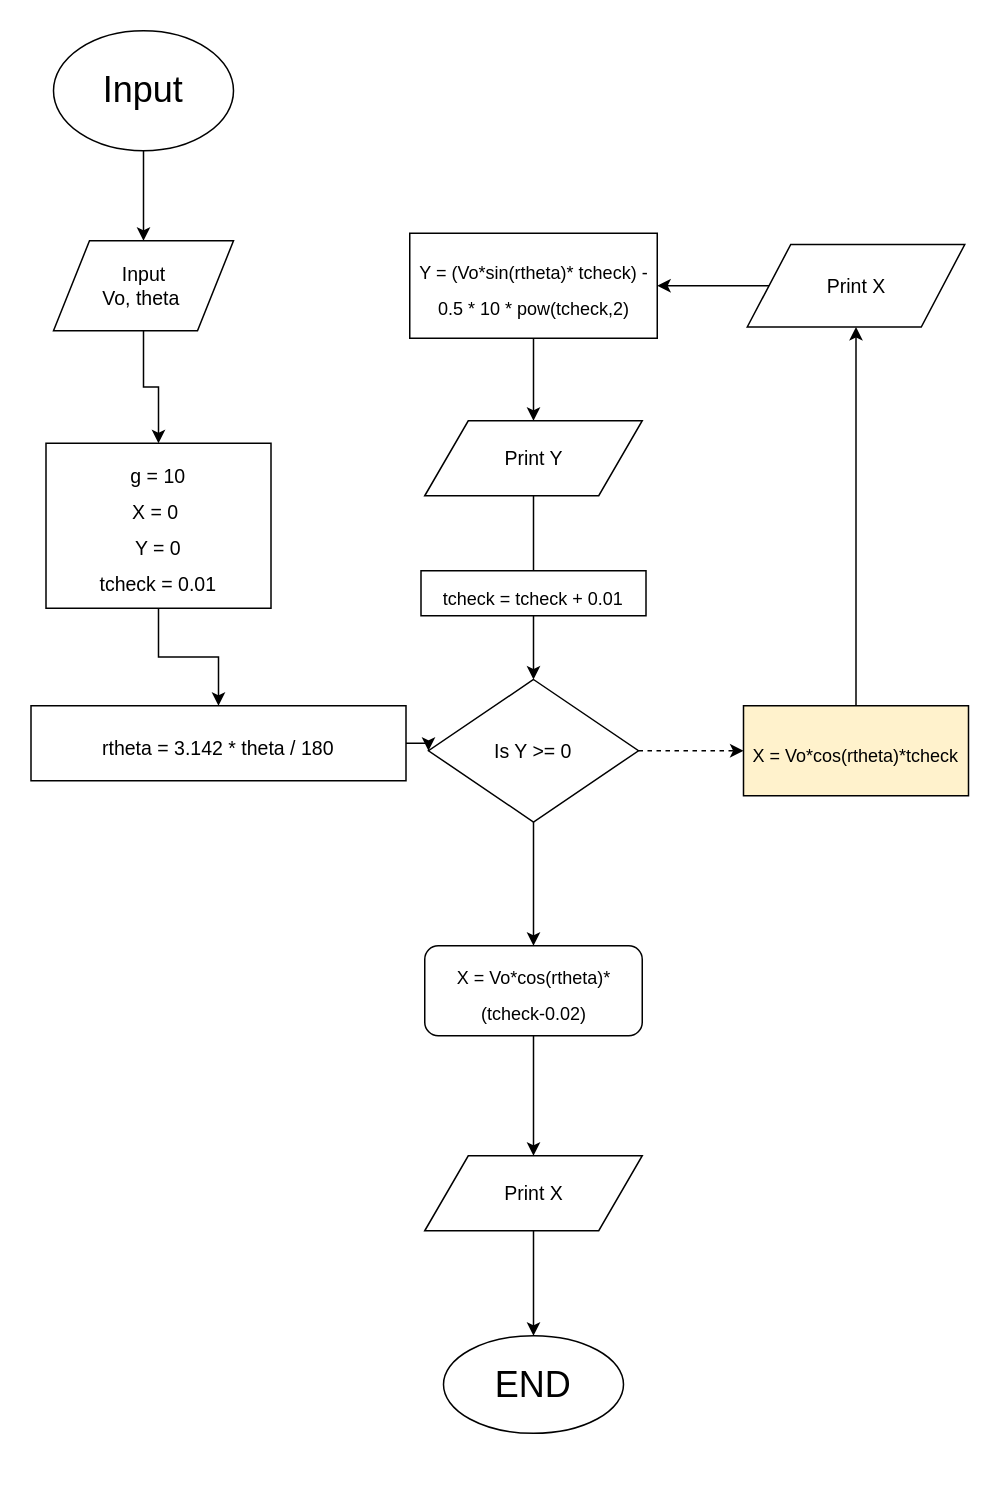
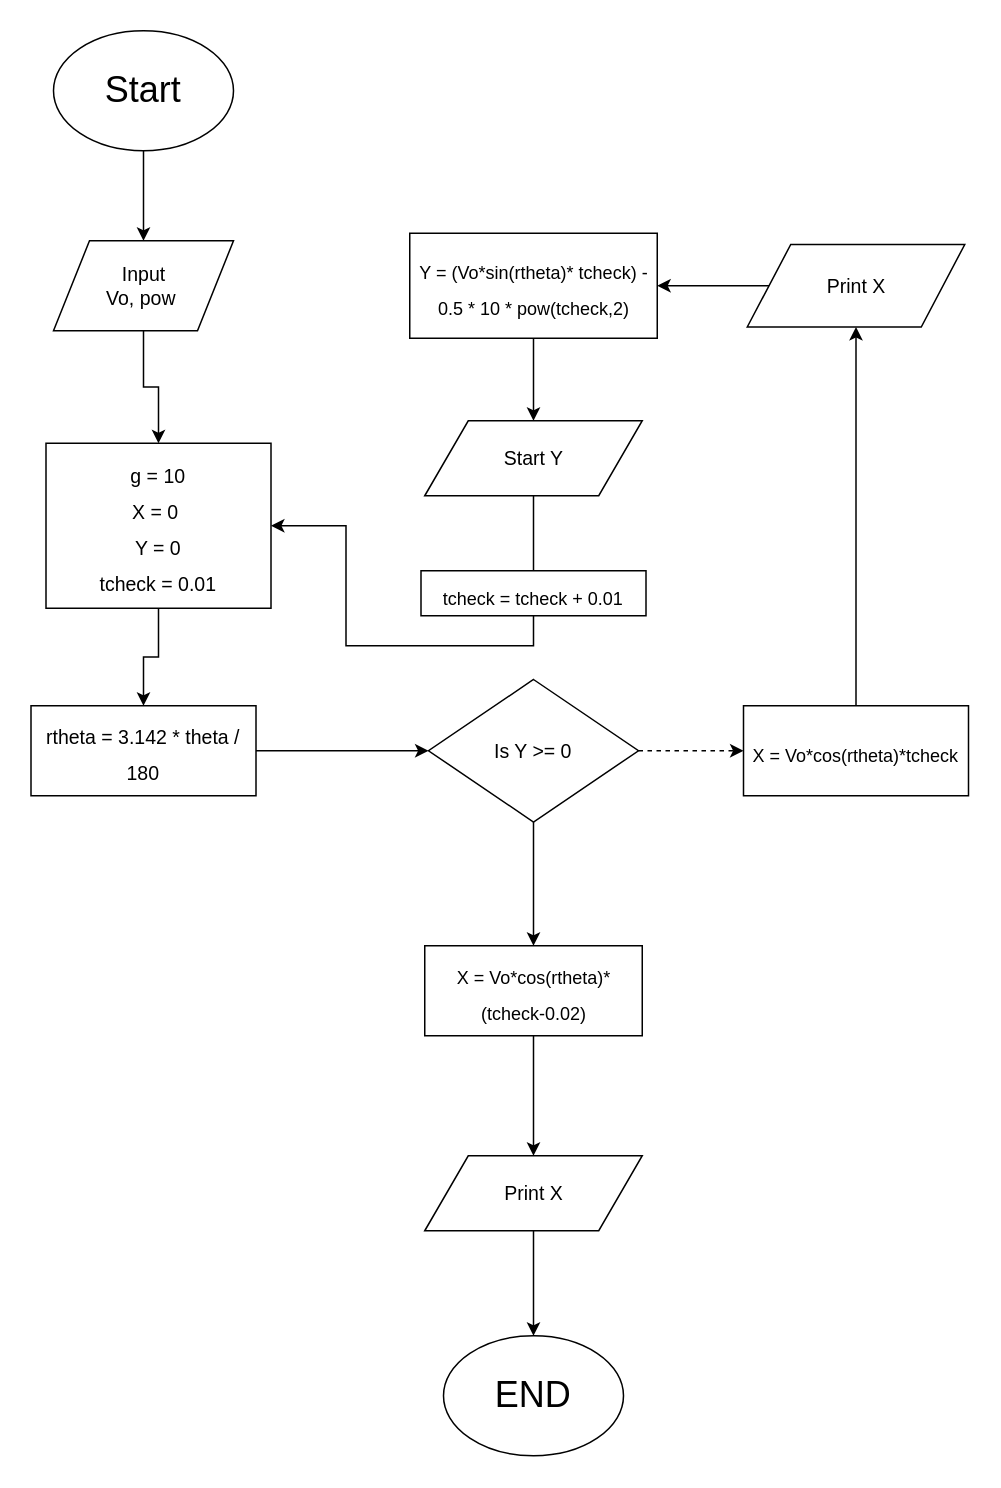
(143, 91) -> (143, 91)
(144, 286) -> (144, 286)
(534, 458) -> (534, 458)
(533, 656) -> (349, 646)
(218, 743) -> (143, 751)
(856, 751) -> (856, 751)
(533, 991) -> (533, 991)
(533, 1385) -> (533, 1396)
